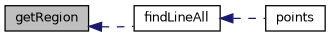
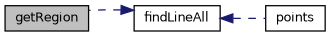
(118, 27) -> (105, 10)
